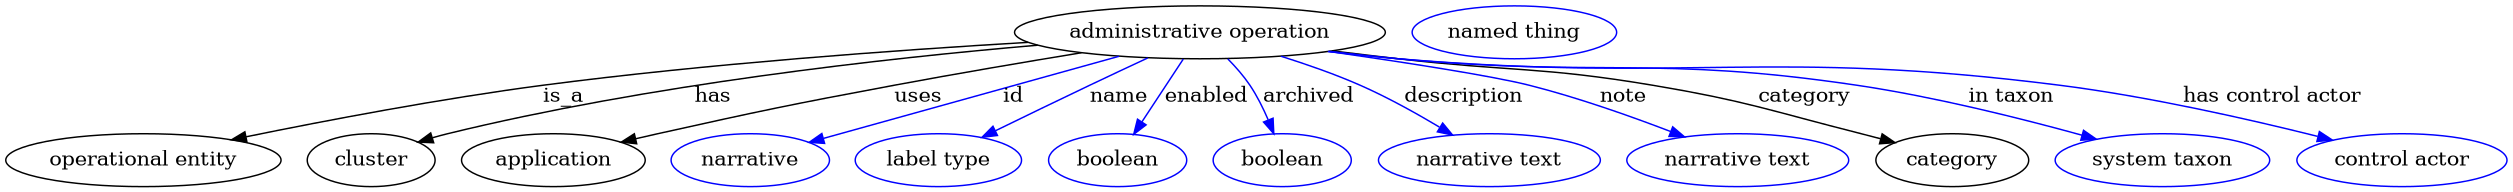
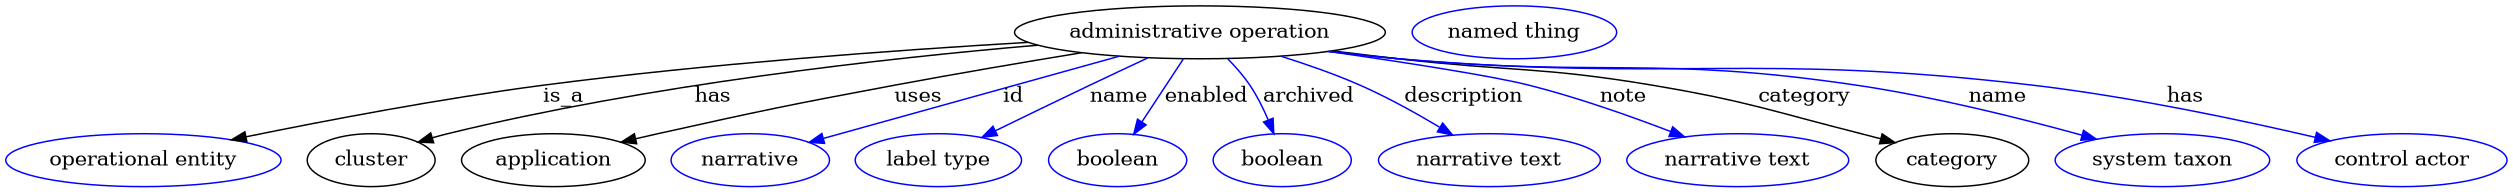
(2011, 96) -> (1998, 96)
(2272, 96) -> (2185, 96)
(143, 160) -> (143, 160)
